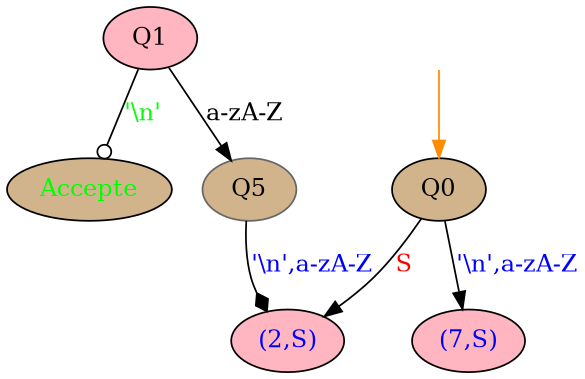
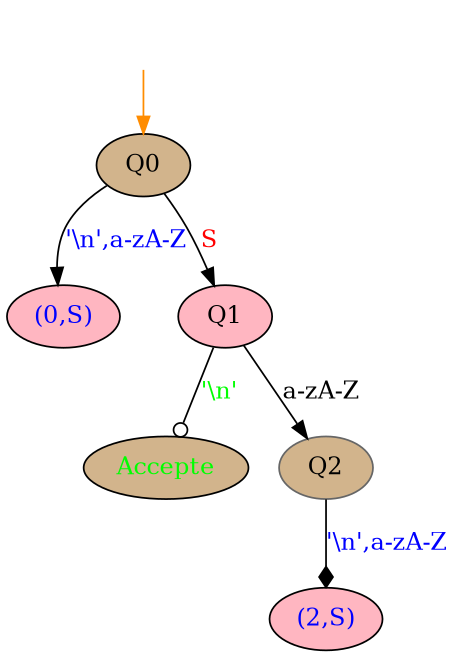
(249, 190) -> (326, 468)
(384, 266) -> (188, 230)
(469, 341) -> (63, 316)
